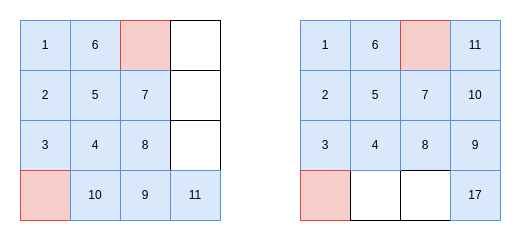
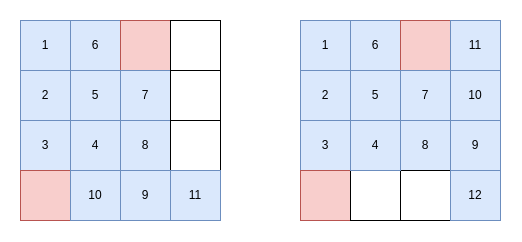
(476, 196) -> (476, 196)
